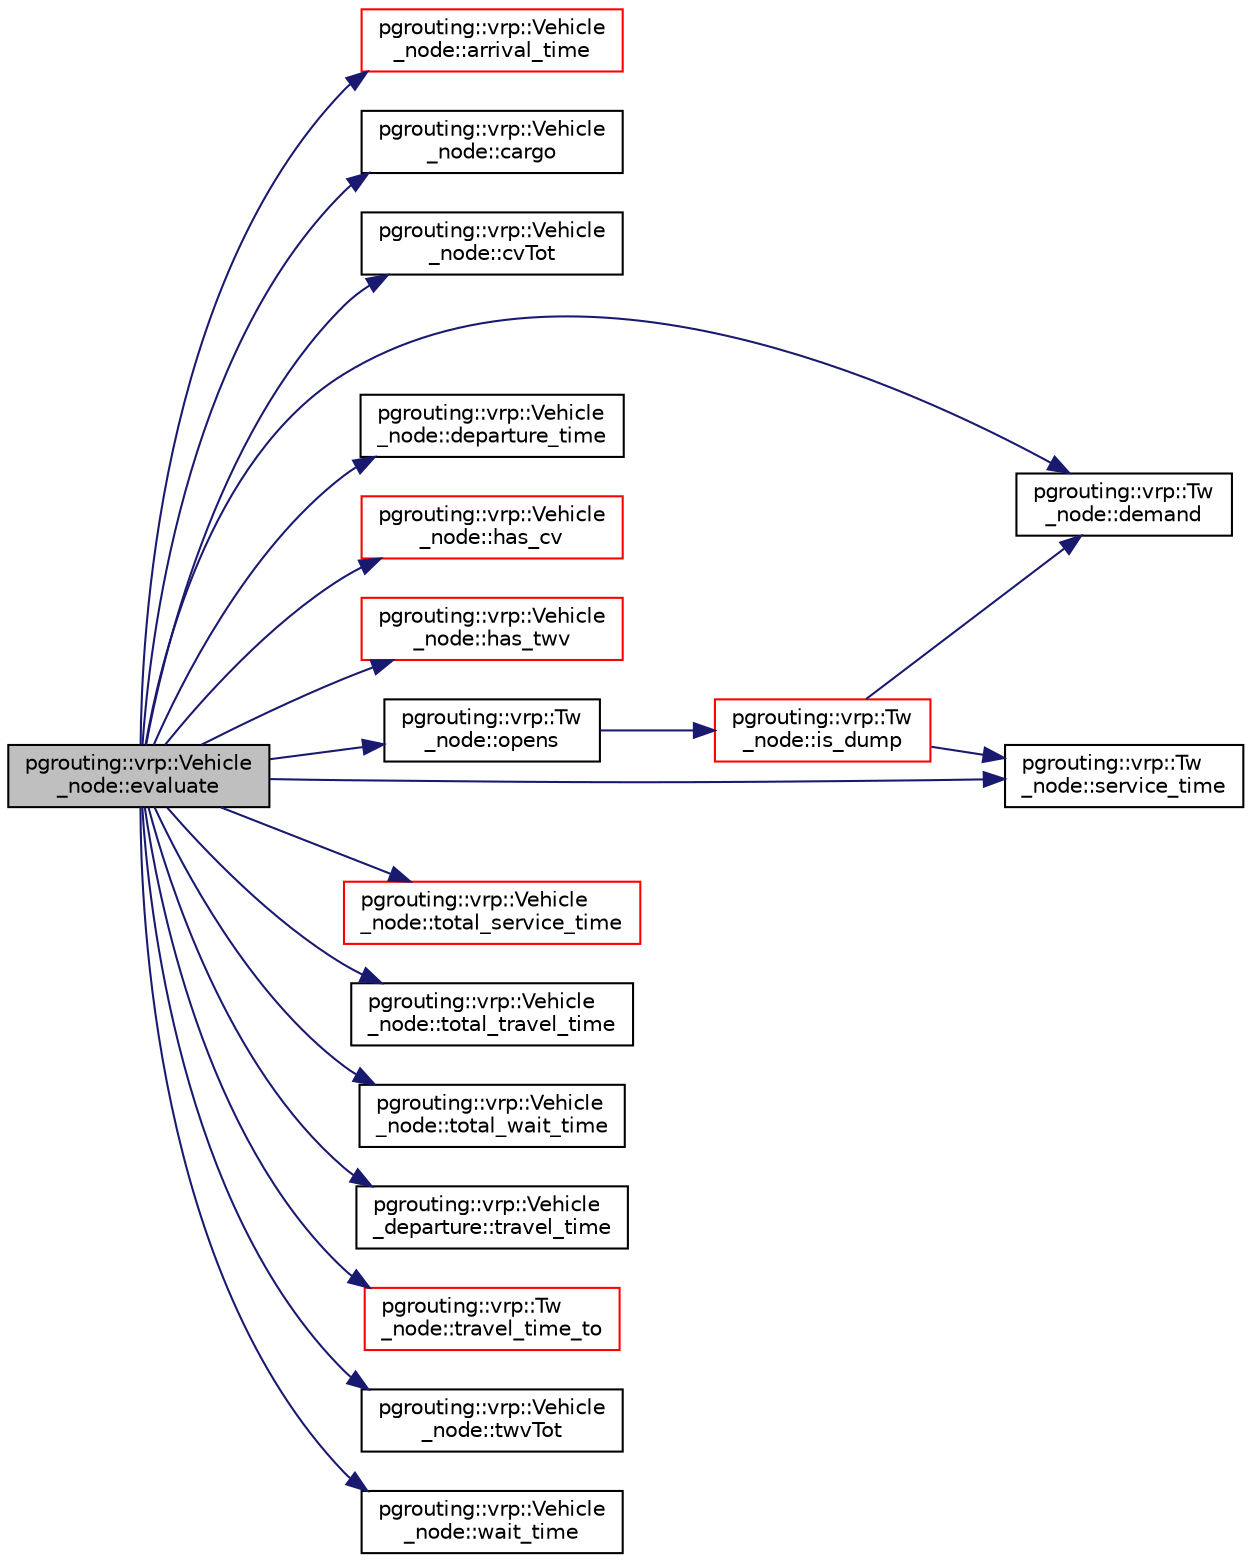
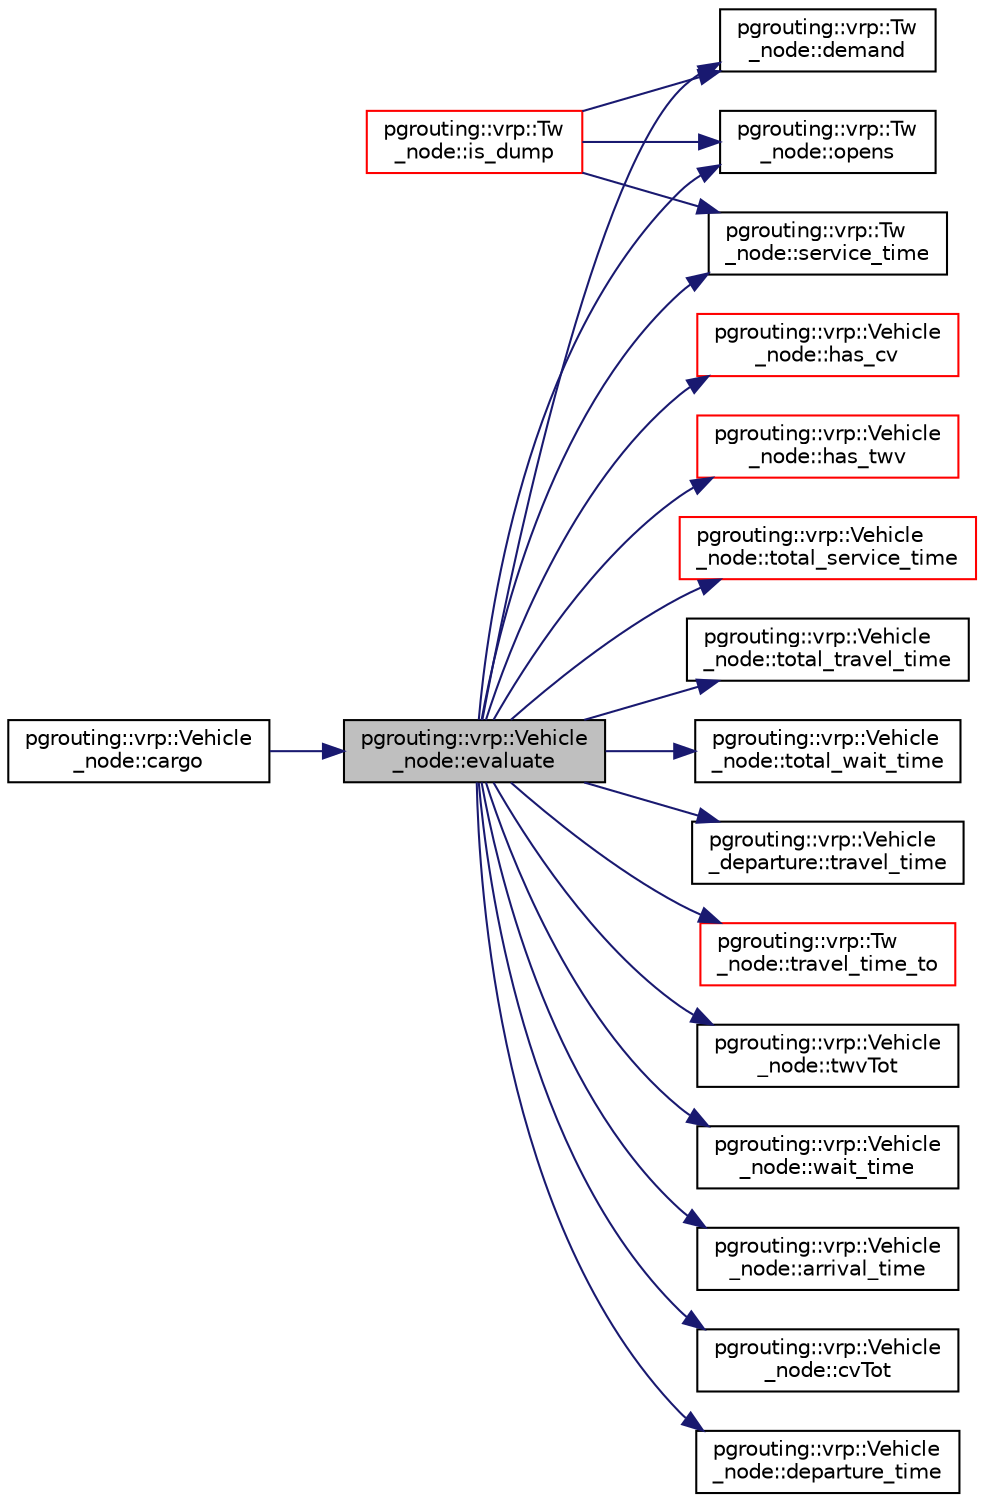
(492, 40) -> (828, 1259)
(200, 446) -> (296, 751)
(647, 730) -> (629, 142)
